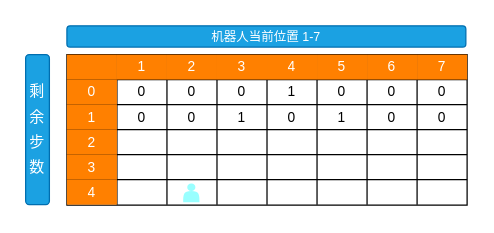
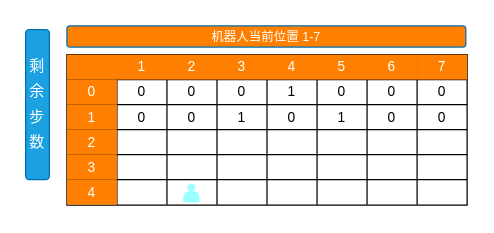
(266, 36) -> (266, 36)
(38, 129) -> (38, 104)
